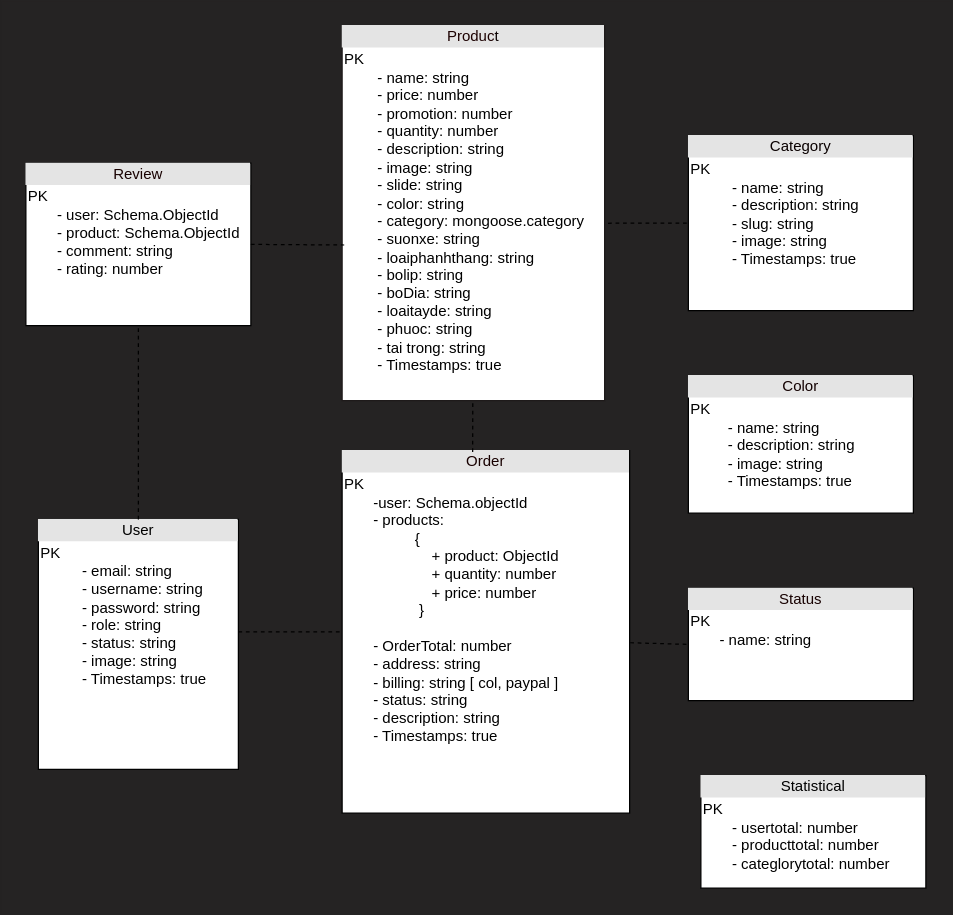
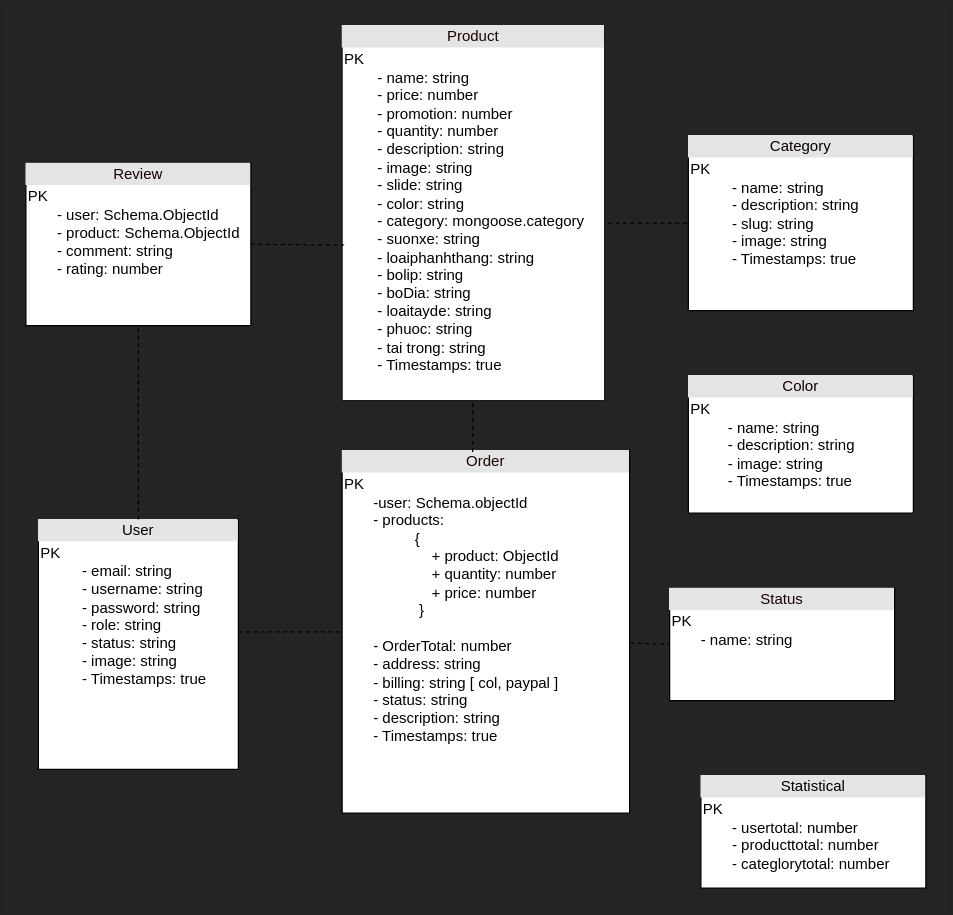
(801, 644) -> (782, 644)
